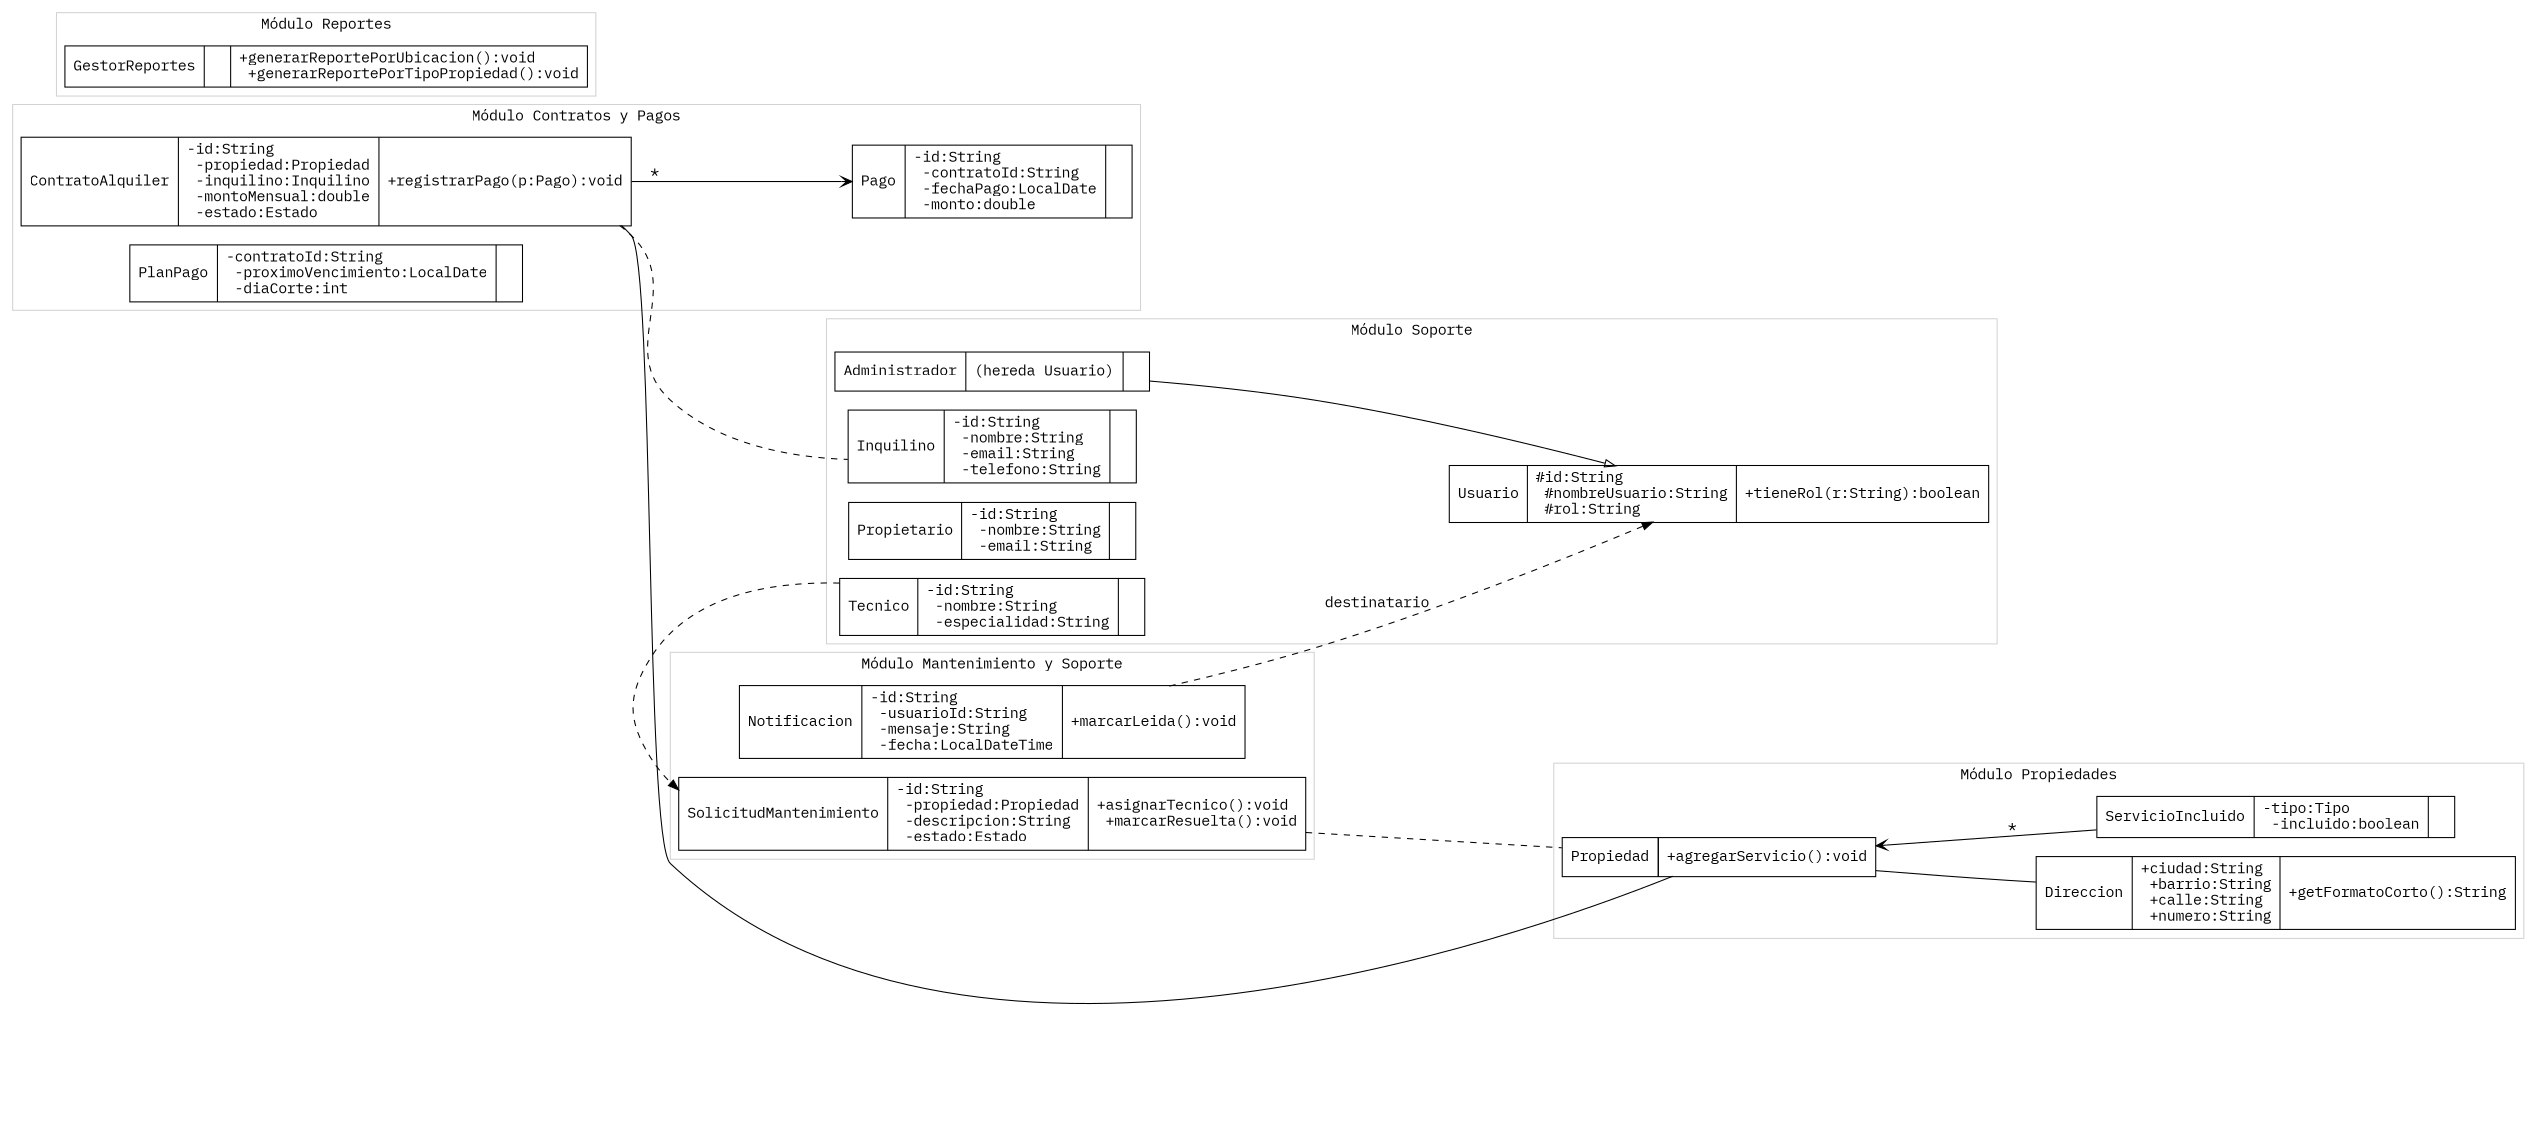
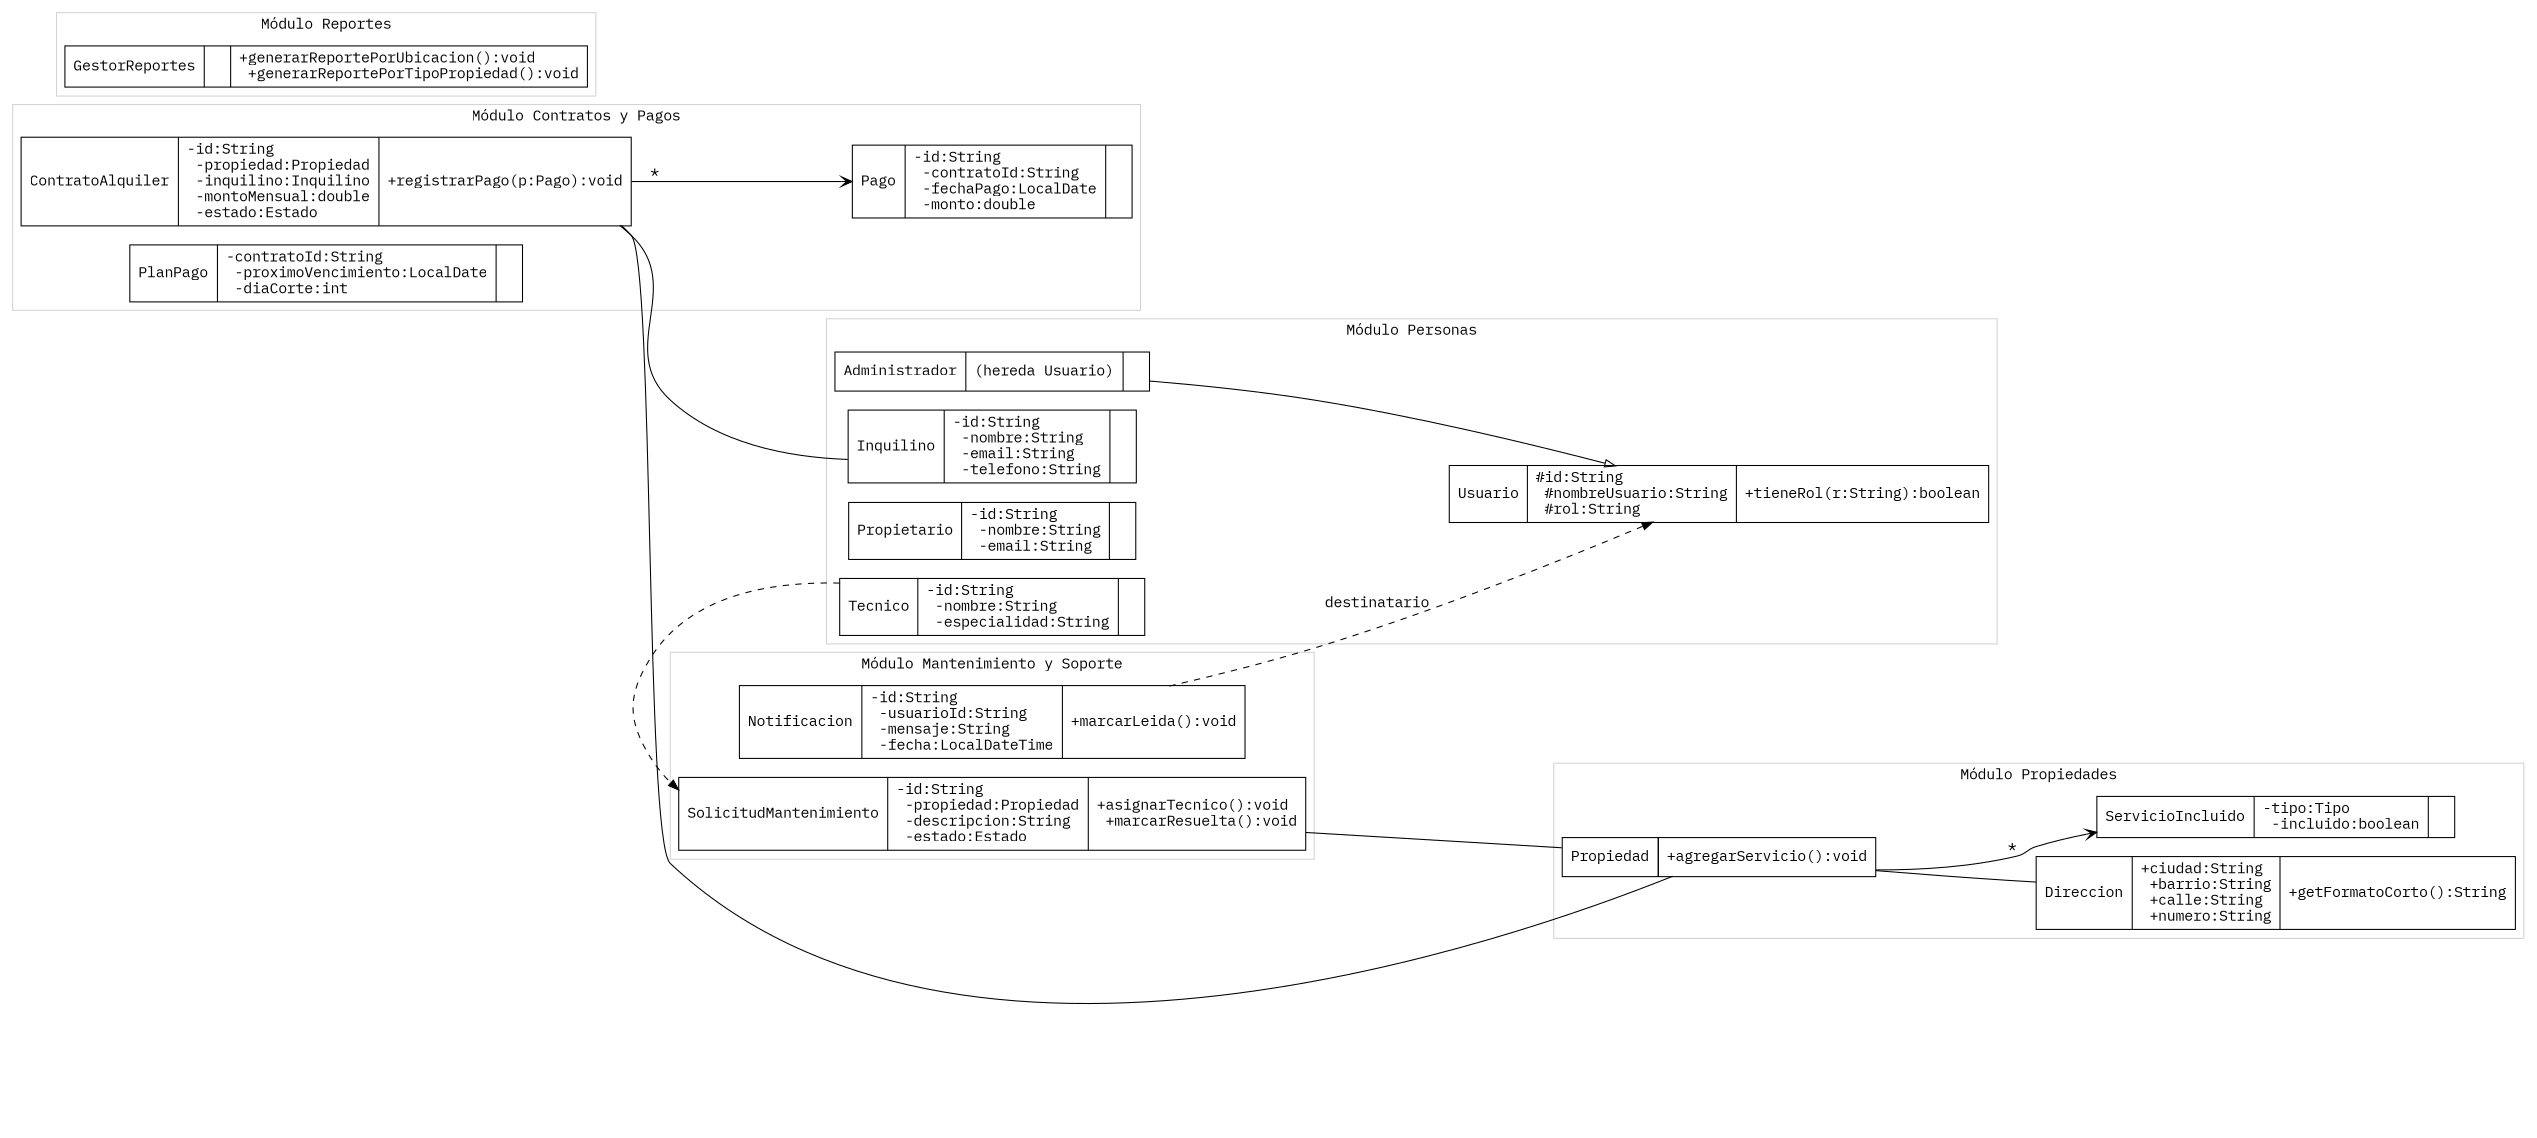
(1412, 331) -> (1412, 331)
(670, 399) -> (670, 399)
(1992, 837) -> (1983, 863)
(1434, 840) -> (1434, 840)
